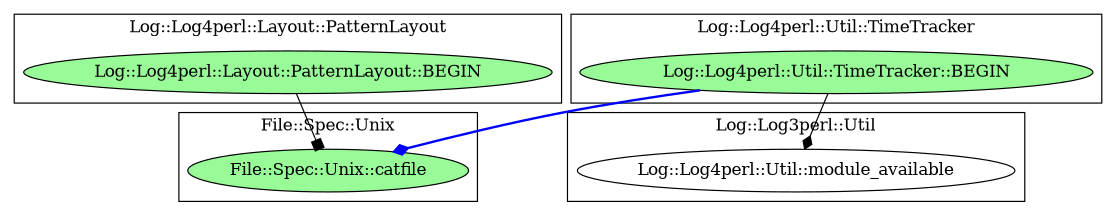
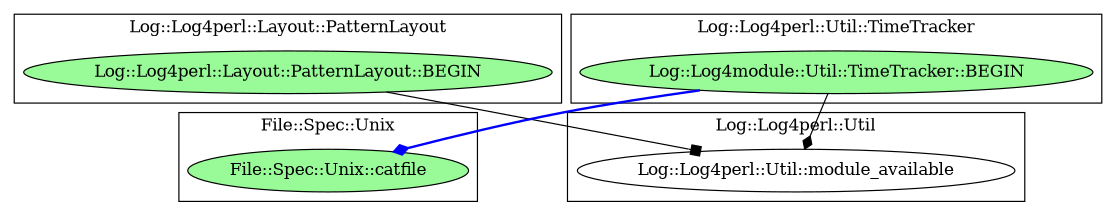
(836, 72) -> (836, 72)
(308, 120) -> (553, 123)
(796, 126) -> (796, 126)
